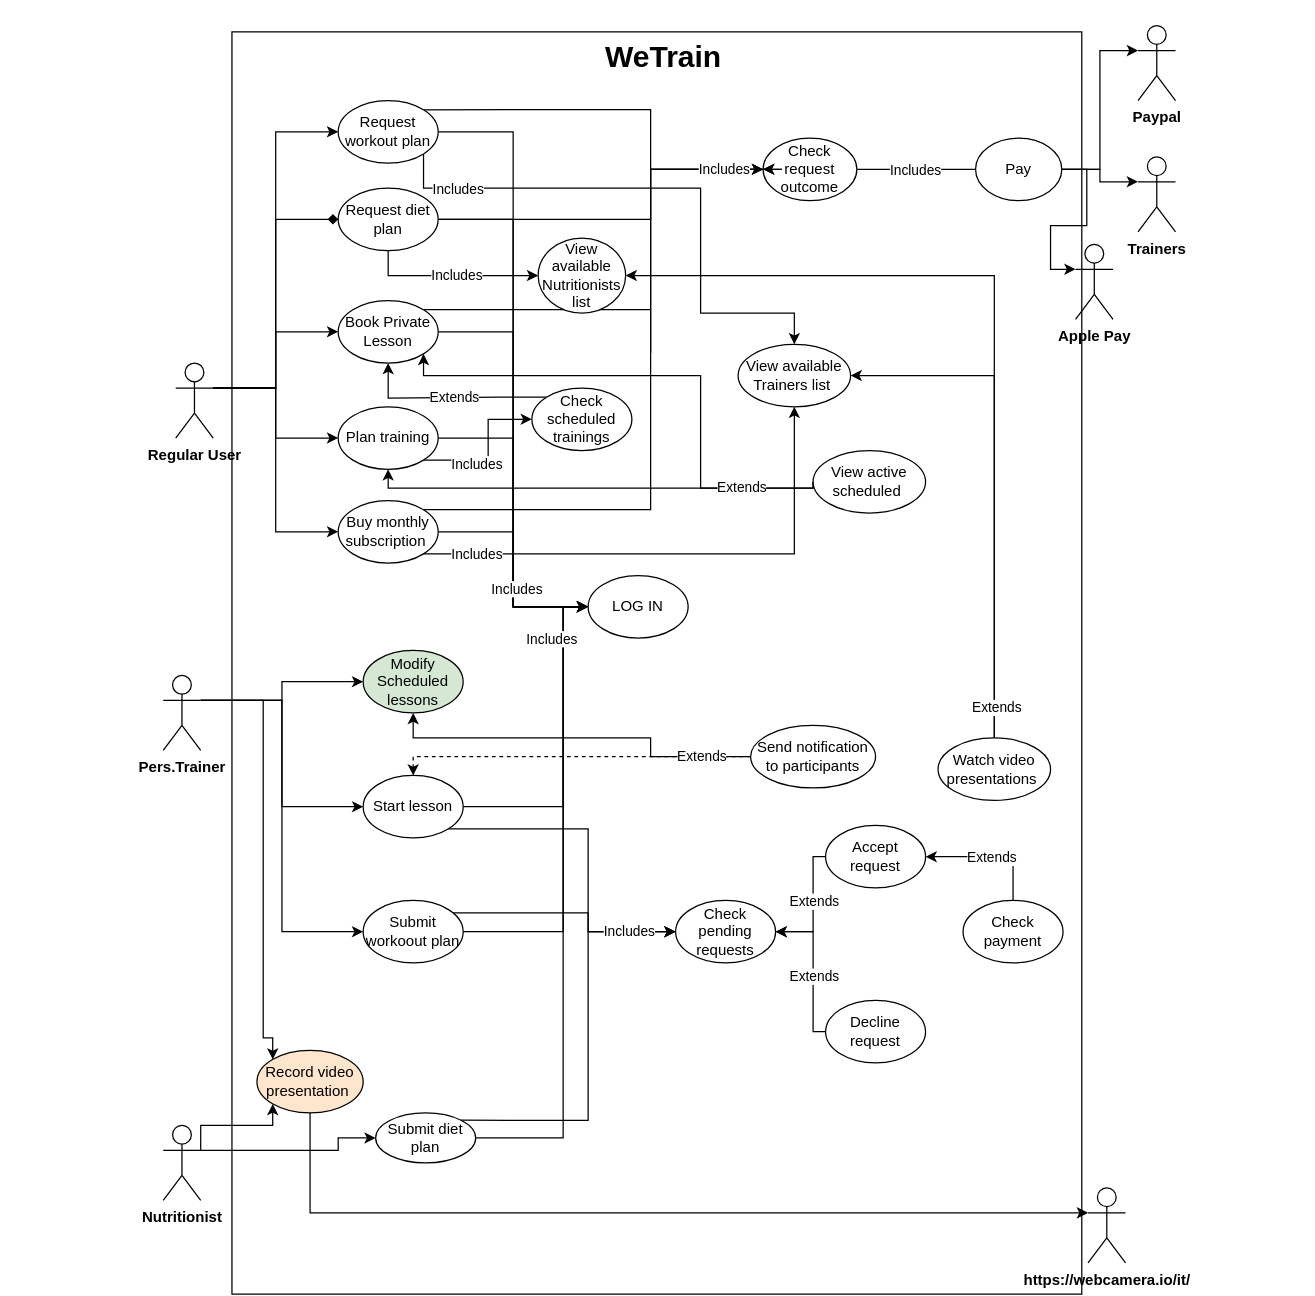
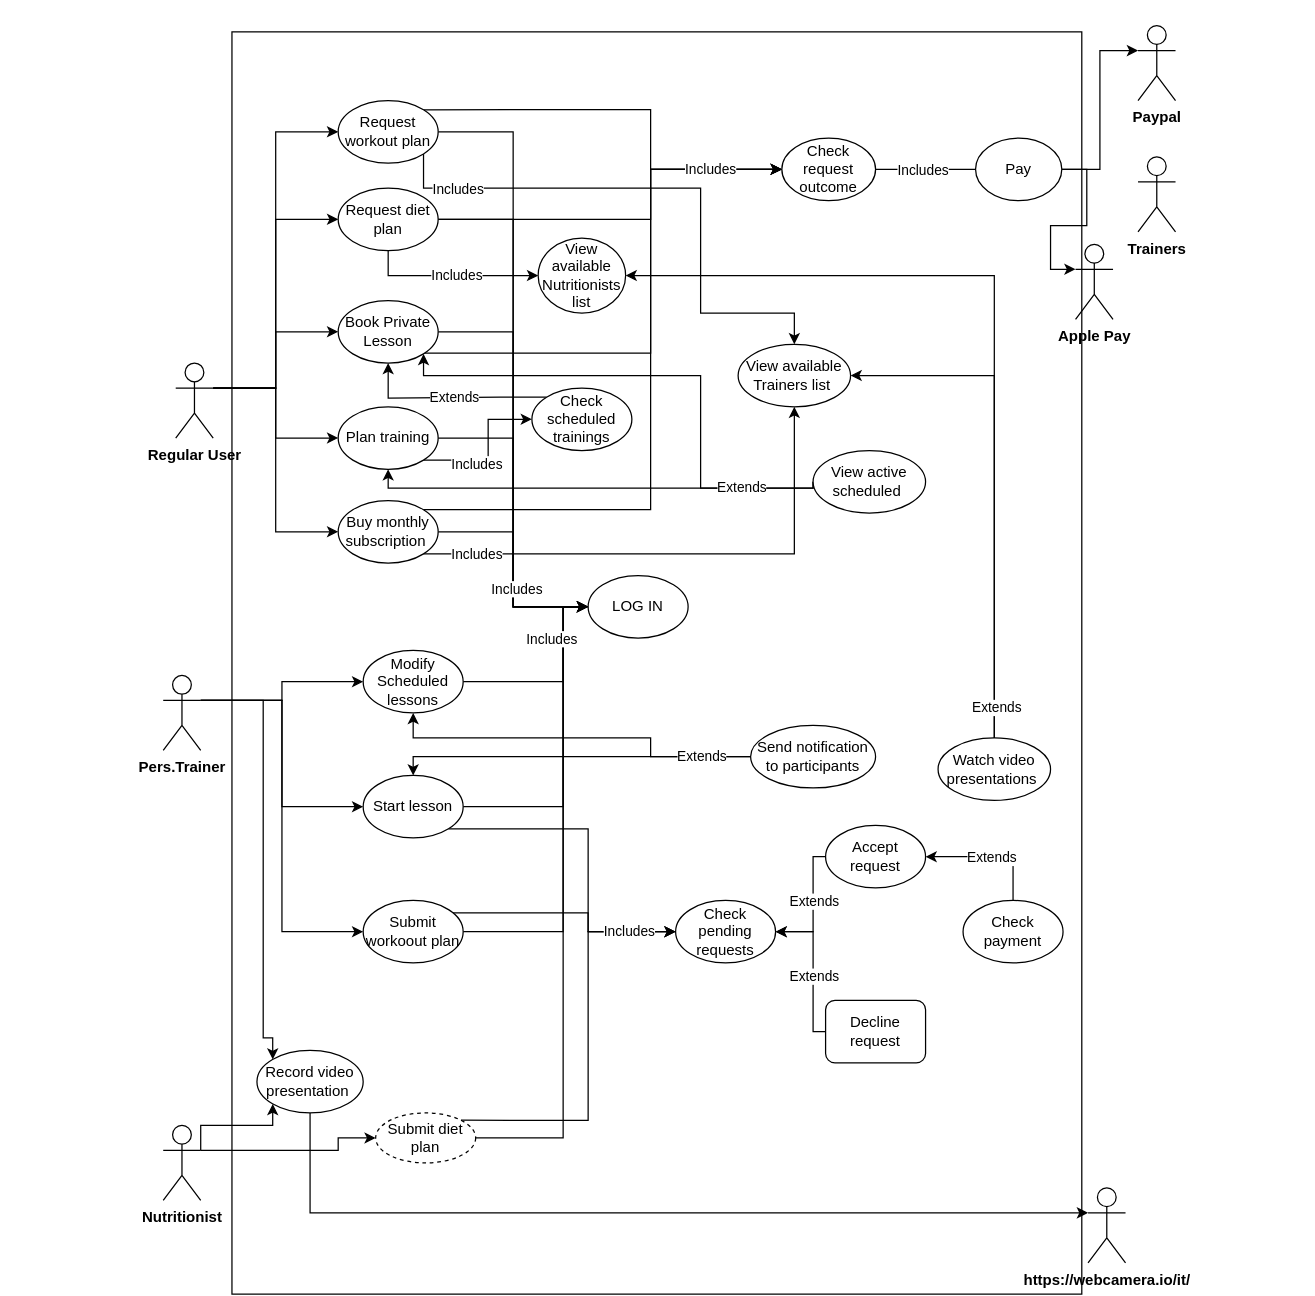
(663, 58) -> none
(810, 169) -> (829, 169)
(1110, 182) -> none
(327, 219) -> (328, 219)
(413, 682) -> (413, 682)
none -> (511, 682)
(528, 757) -> (528, 757)
(876, 1032) -> (876, 1032)
(310, 1082) -> (310, 1082)
(426, 1138) -> (426, 1138)
(476, 1138) -> (476, 1138)
